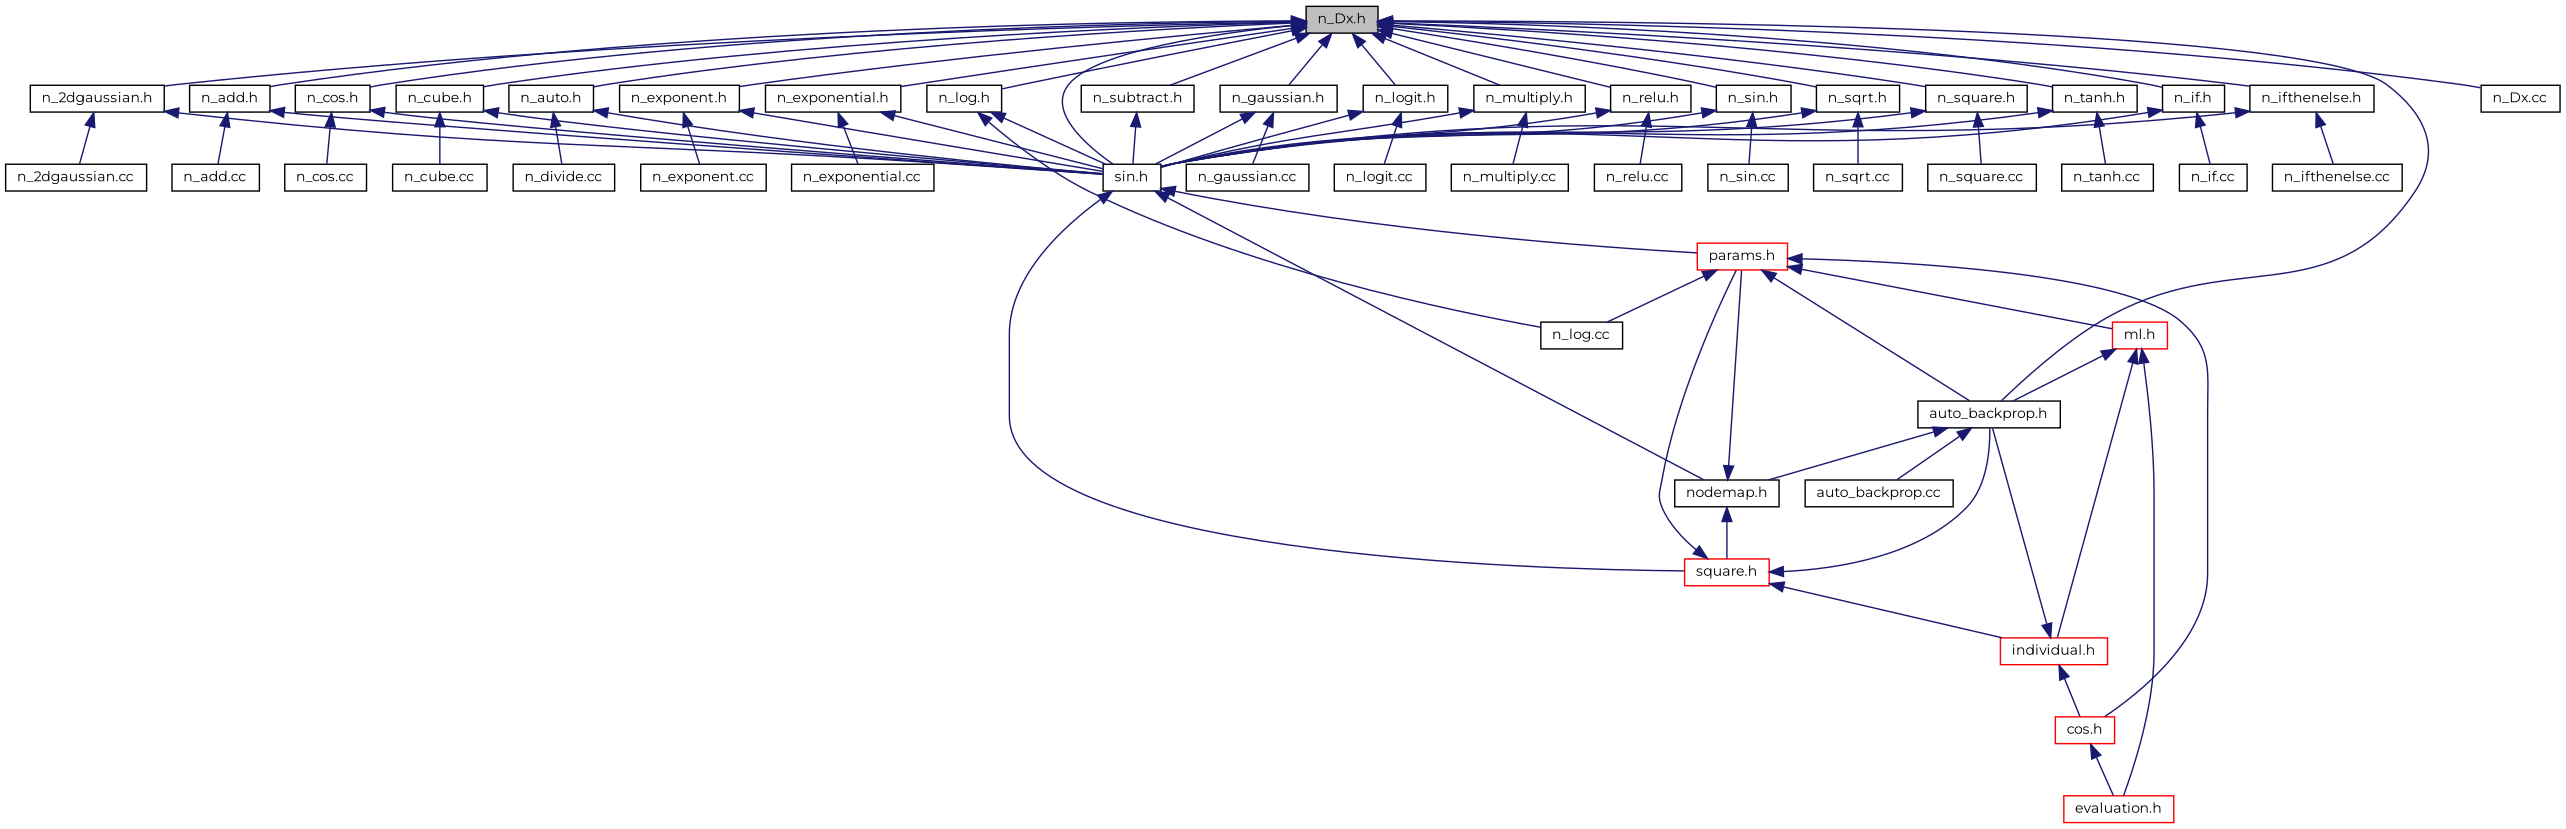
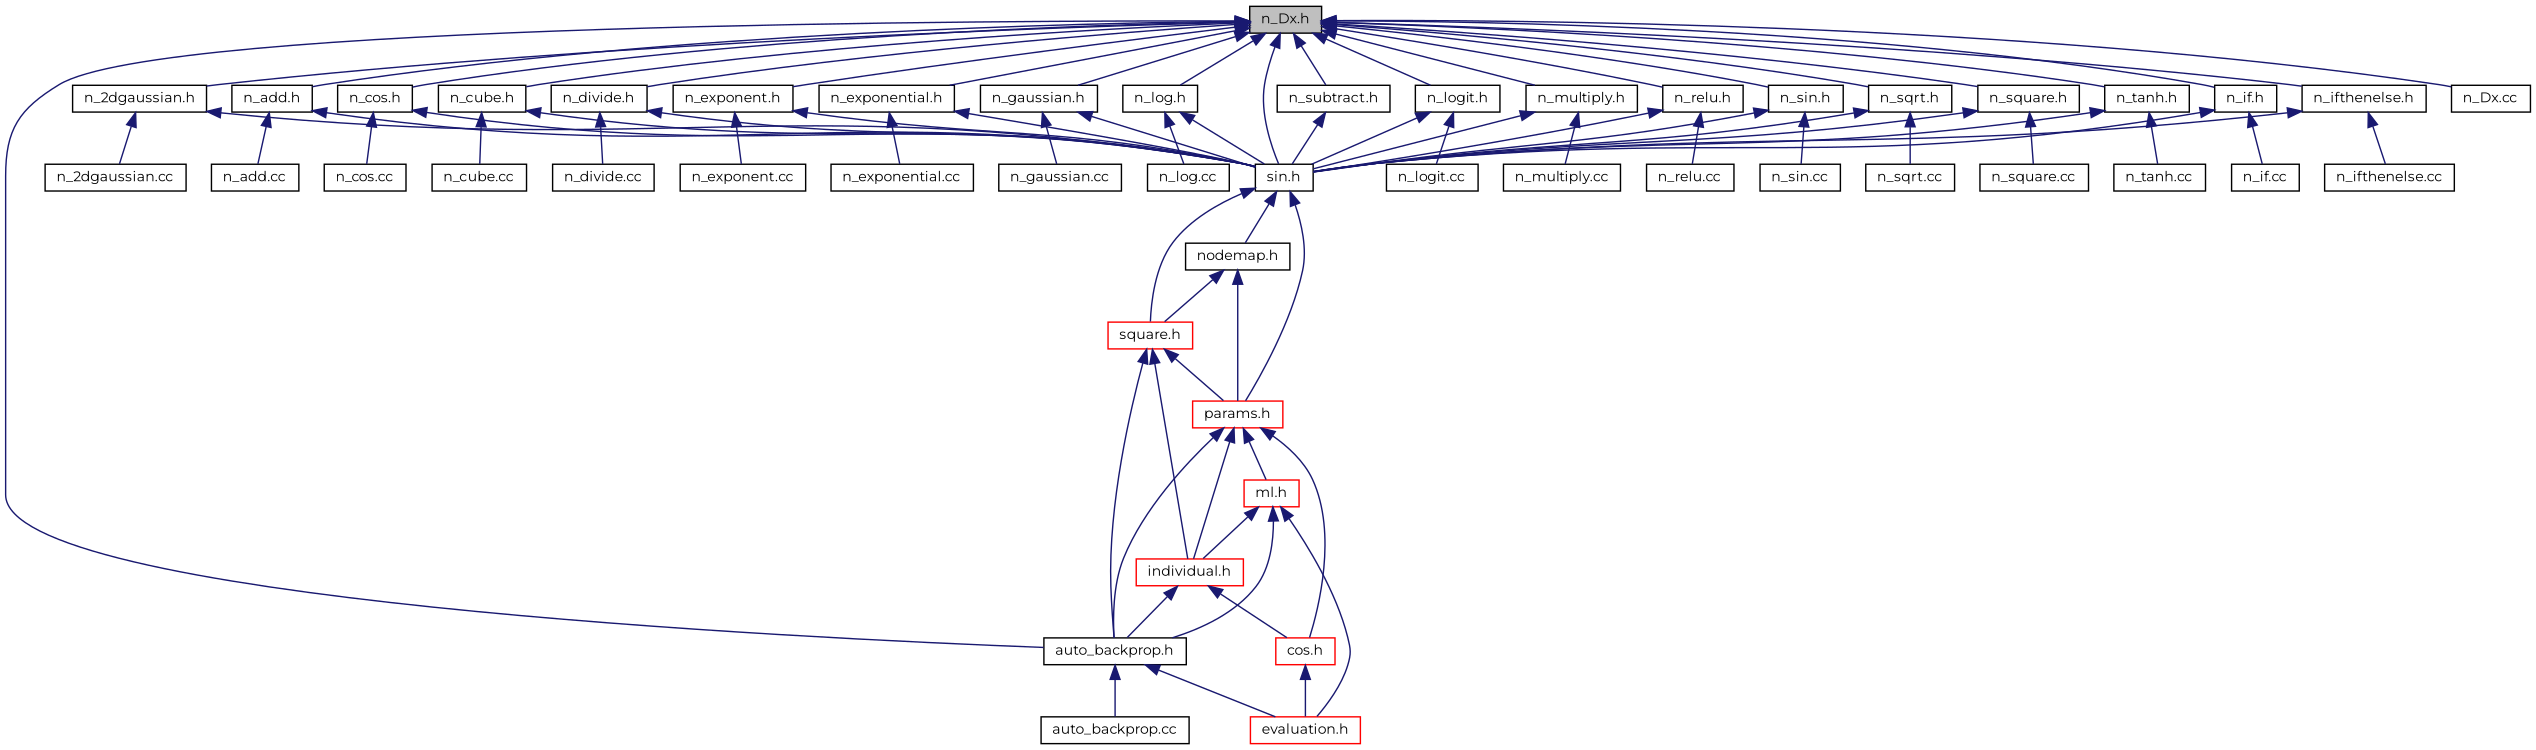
(551, 99) -> (599, 99)
(1656, 299) -> (1212, 500)
(1851, 456) -> (1217, 693)
